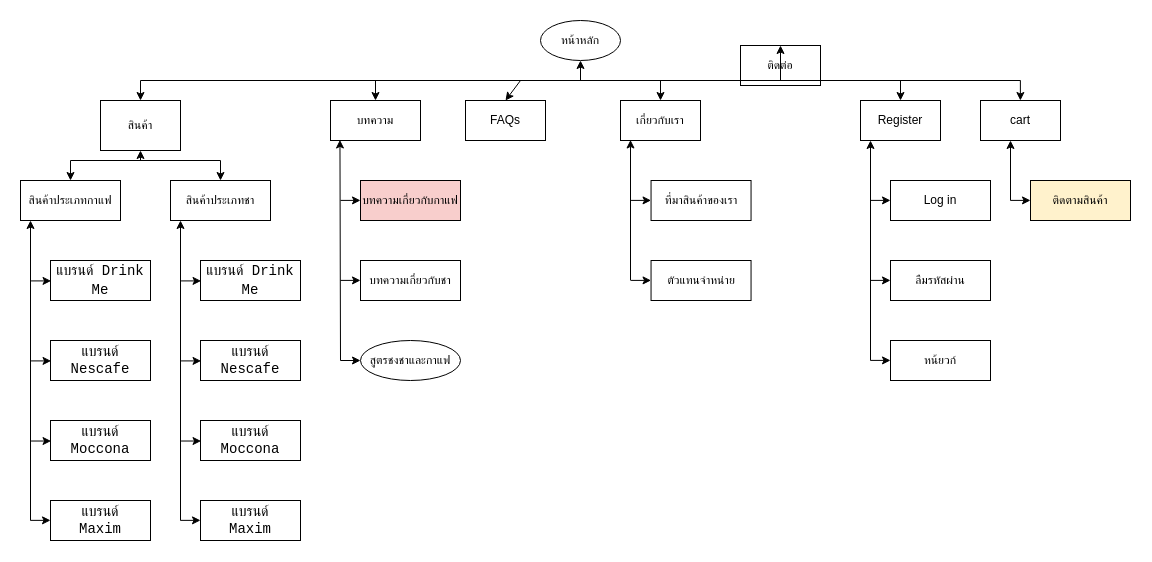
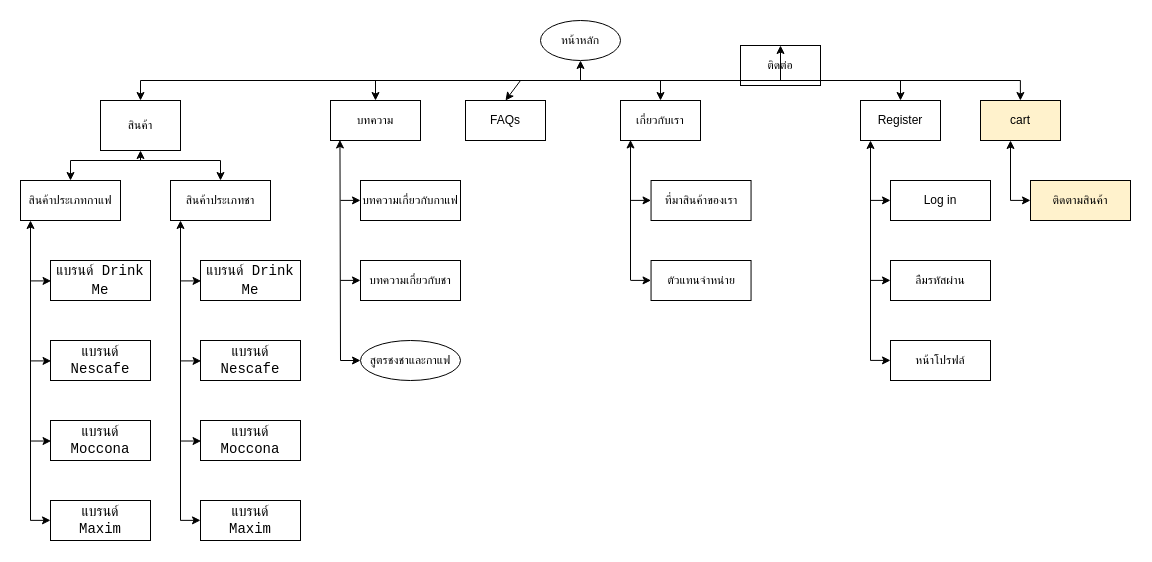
(1021, 121) -> (1021, 121)
(411, 201) -> (411, 201)
(941, 361) -> (941, 361)
